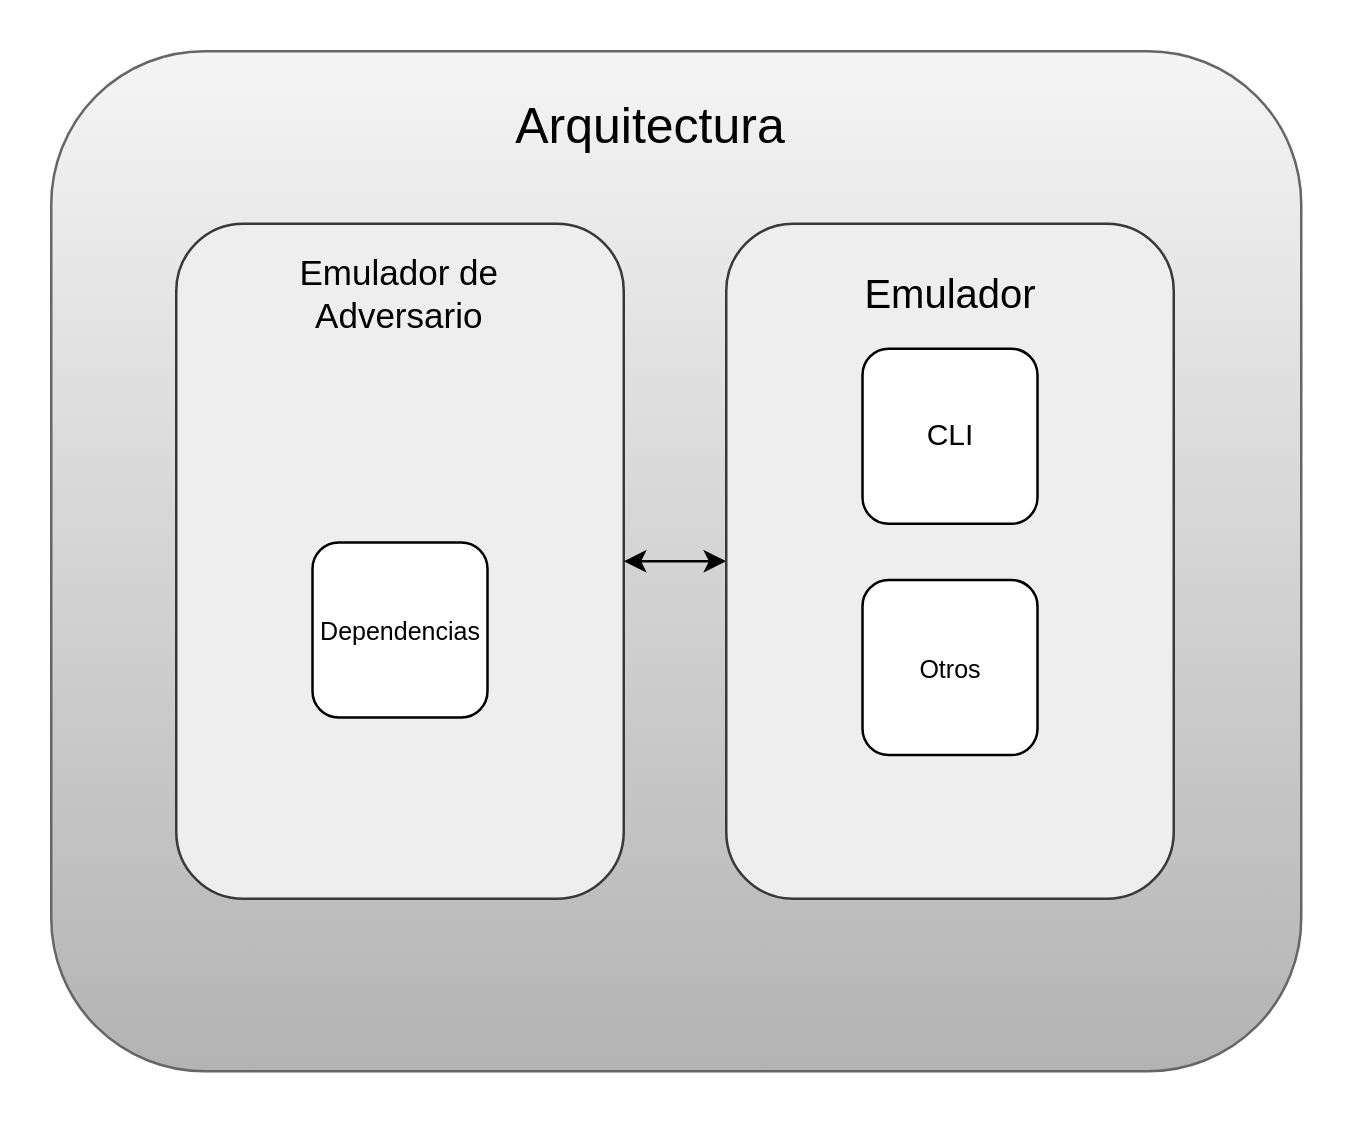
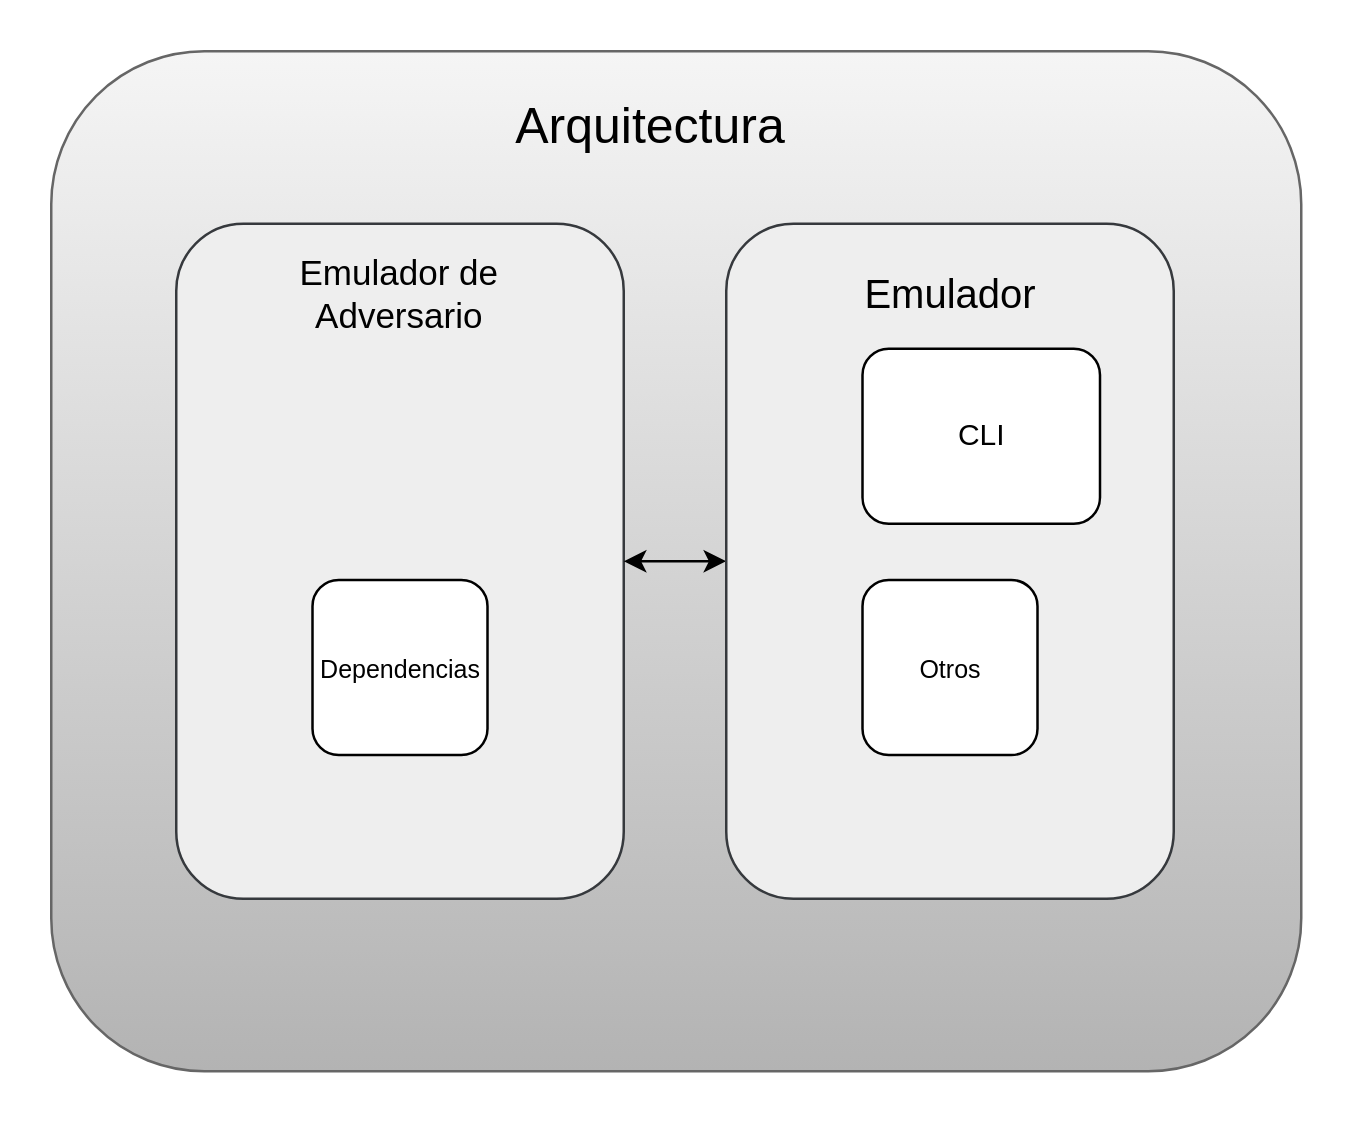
(950, 436) -> (981, 436)
(400, 630) -> (400, 668)
